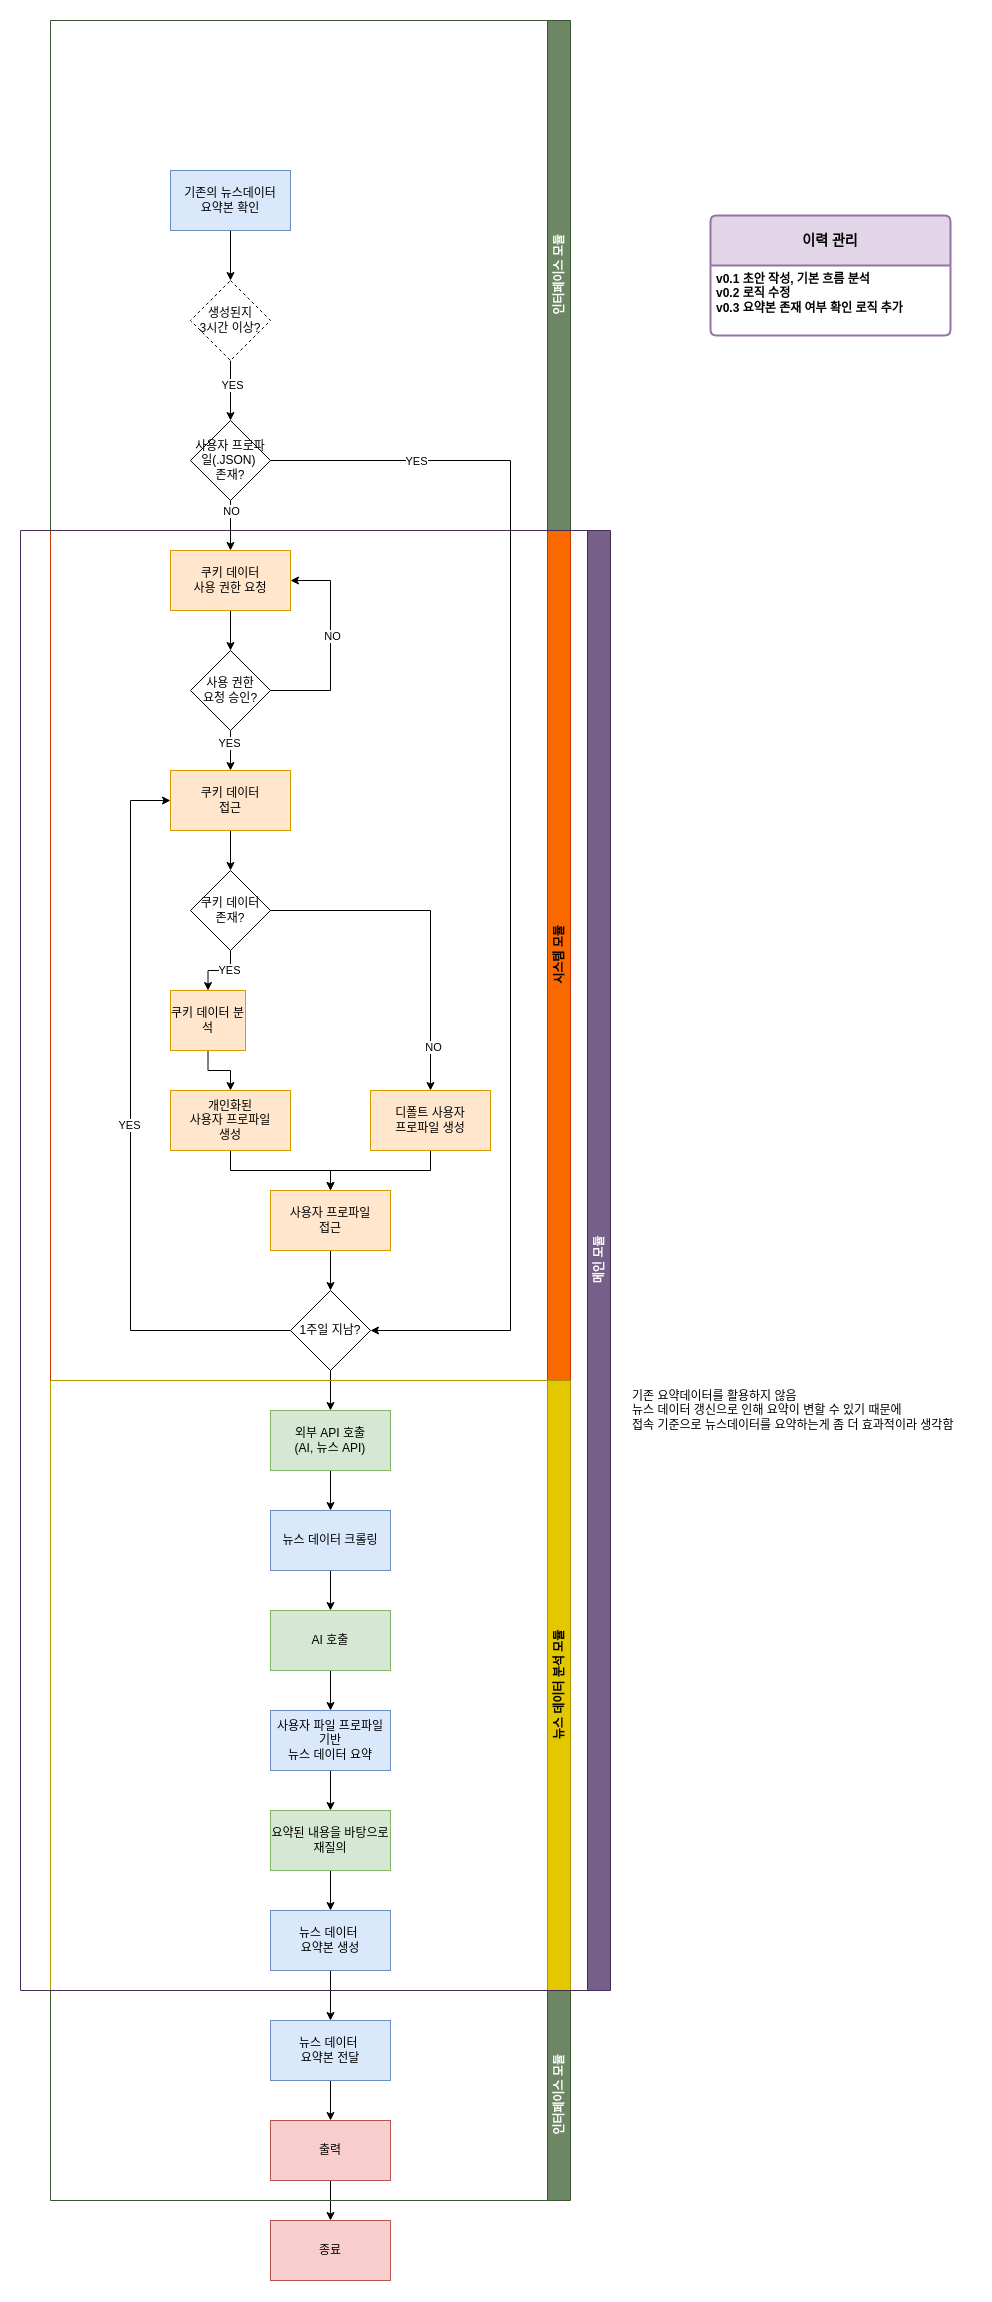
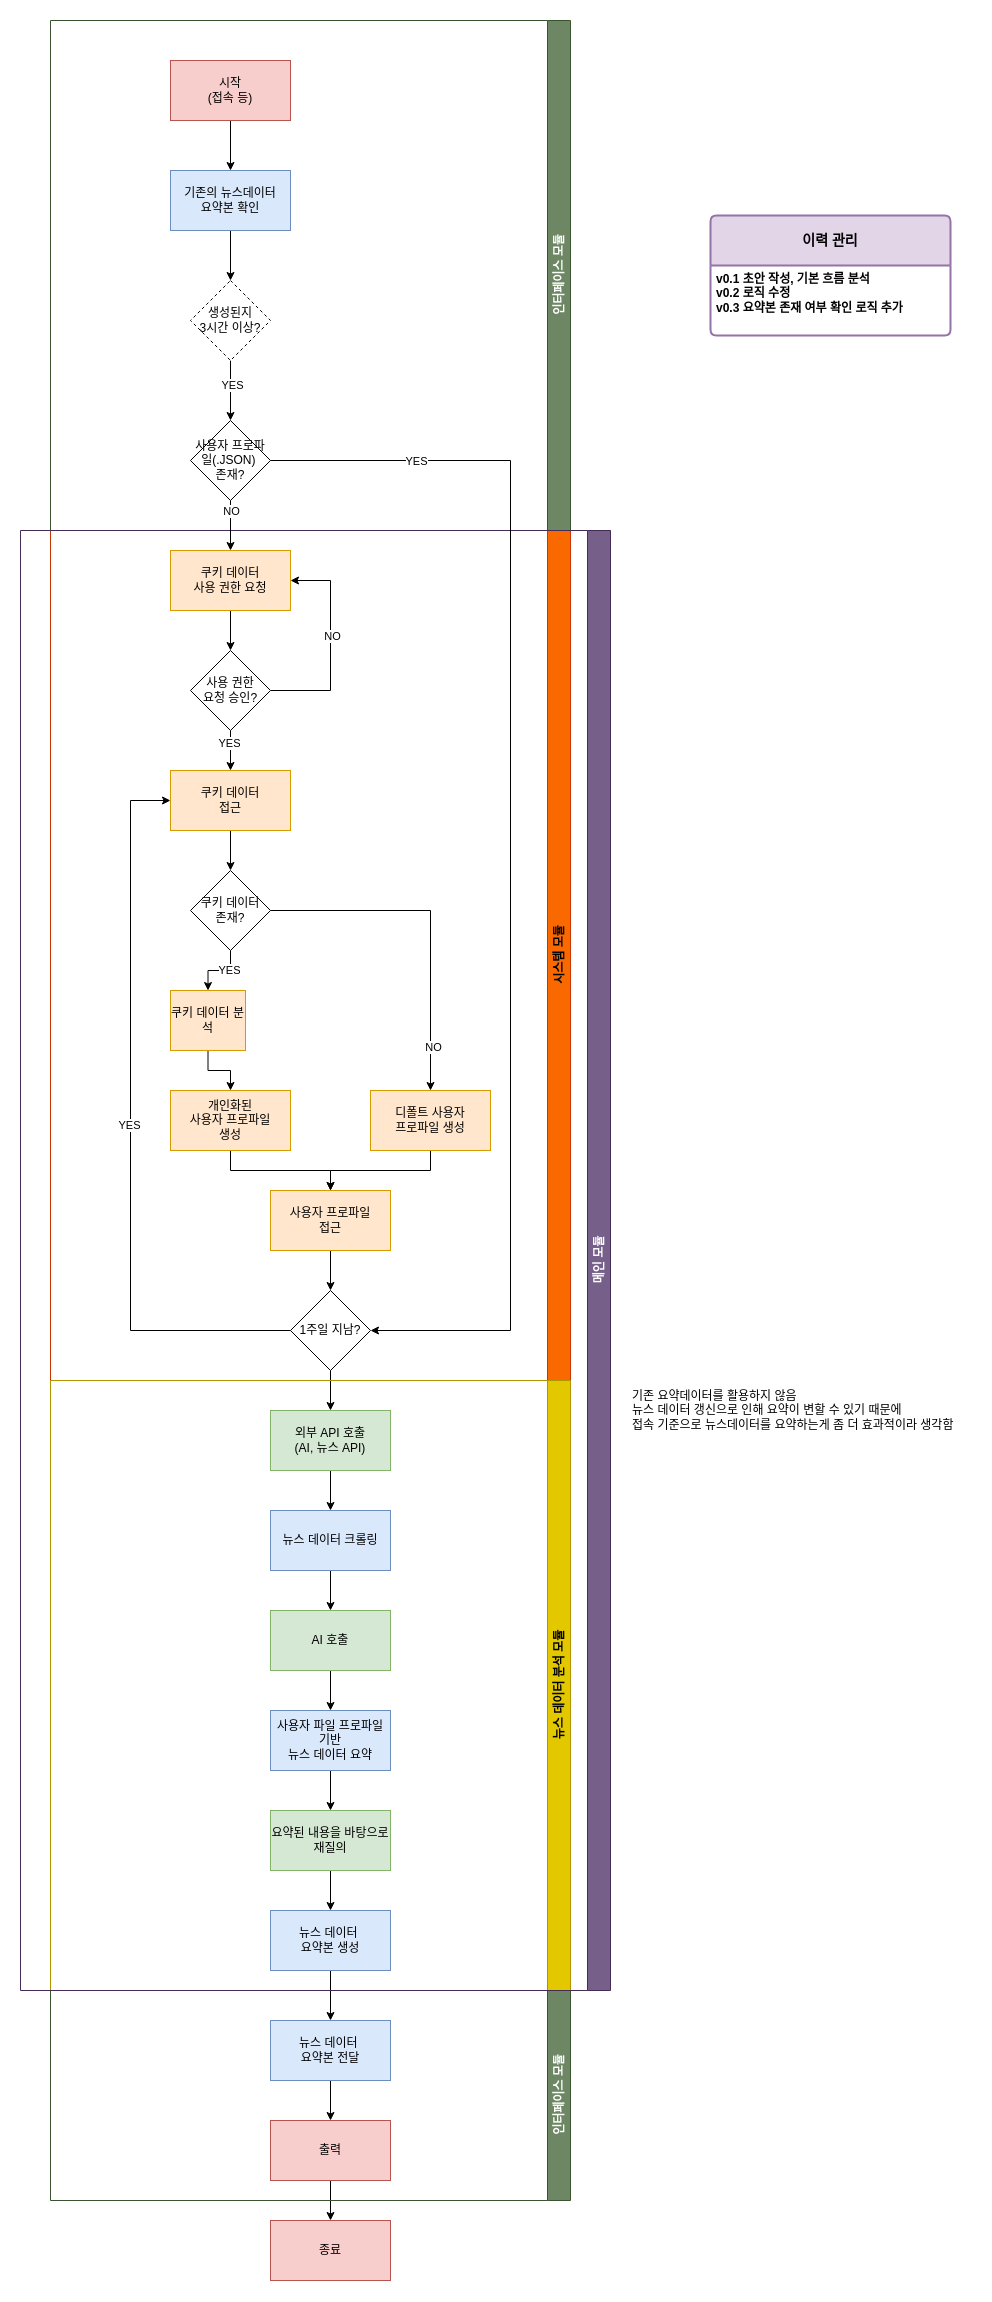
none -> (231, 91)
none -> (231, 142)
